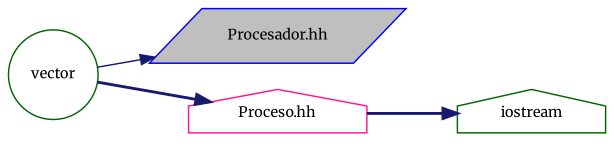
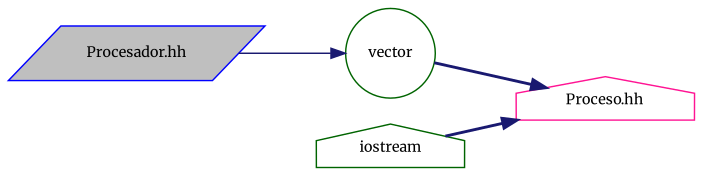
(119, 63) -> (285, 53)
(405, 113) -> (474, 130)
